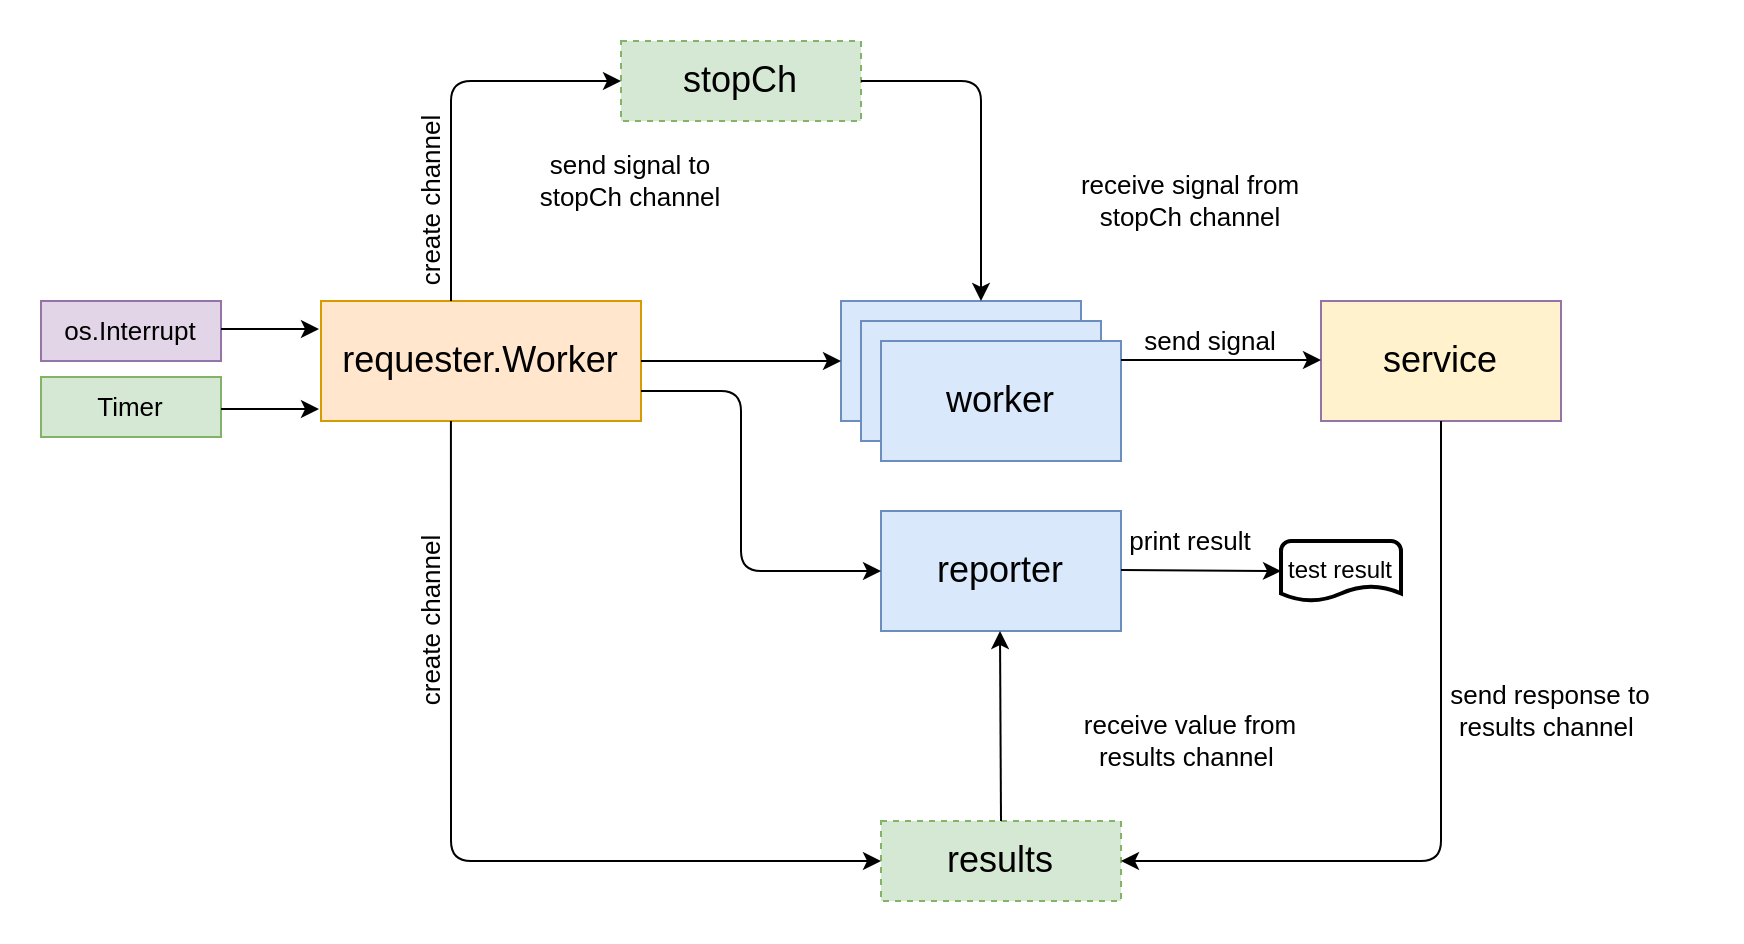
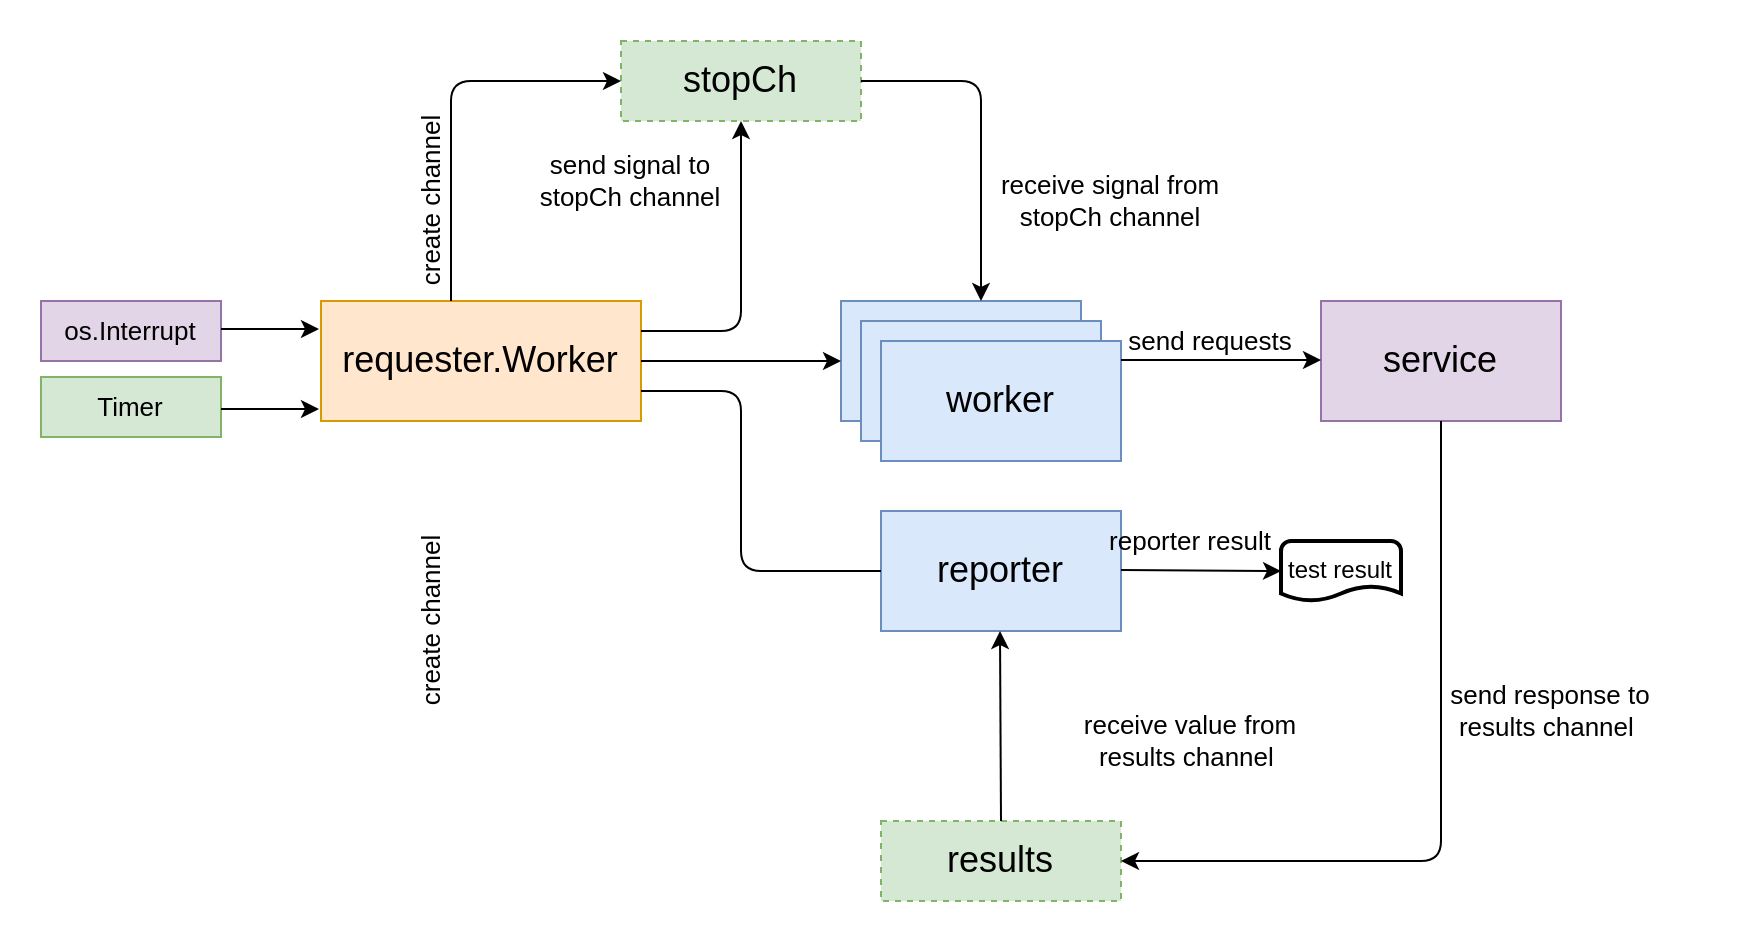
(1191, 201) -> (1111, 201)
none -> (741, 276)
(1211, 341) -> (1211, 341)
(1441, 361) -> (1441, 361)
(1191, 541) -> (1191, 541)
(866, 571) -> (872, 571)
(451, 842) -> none
